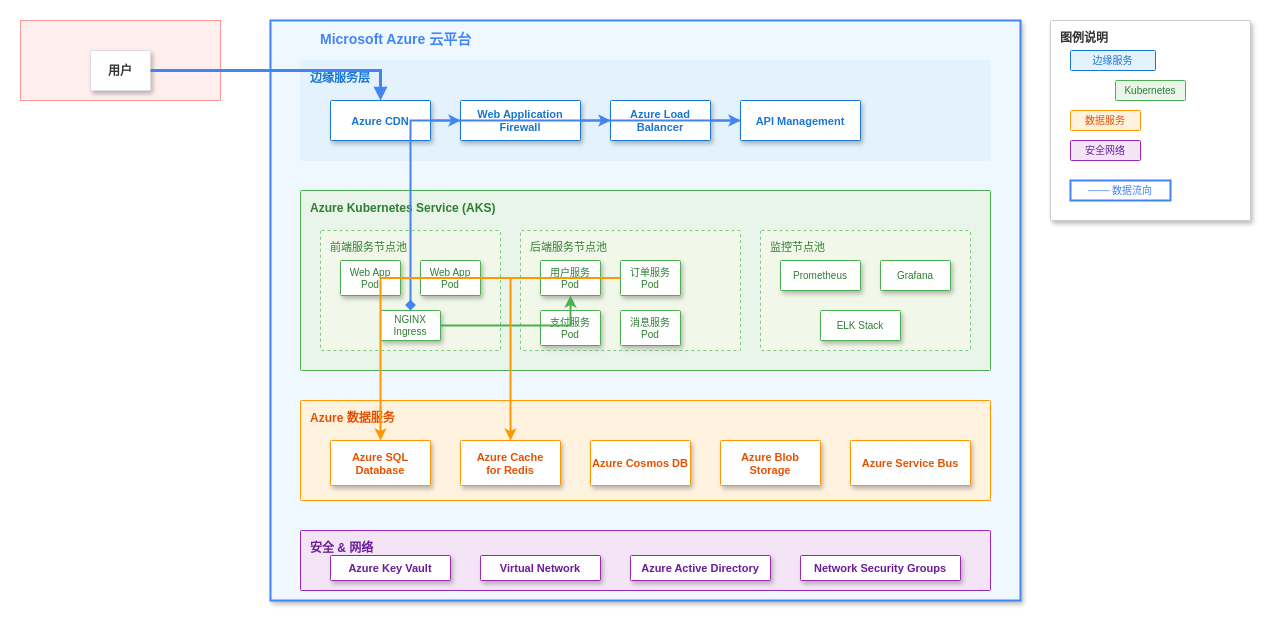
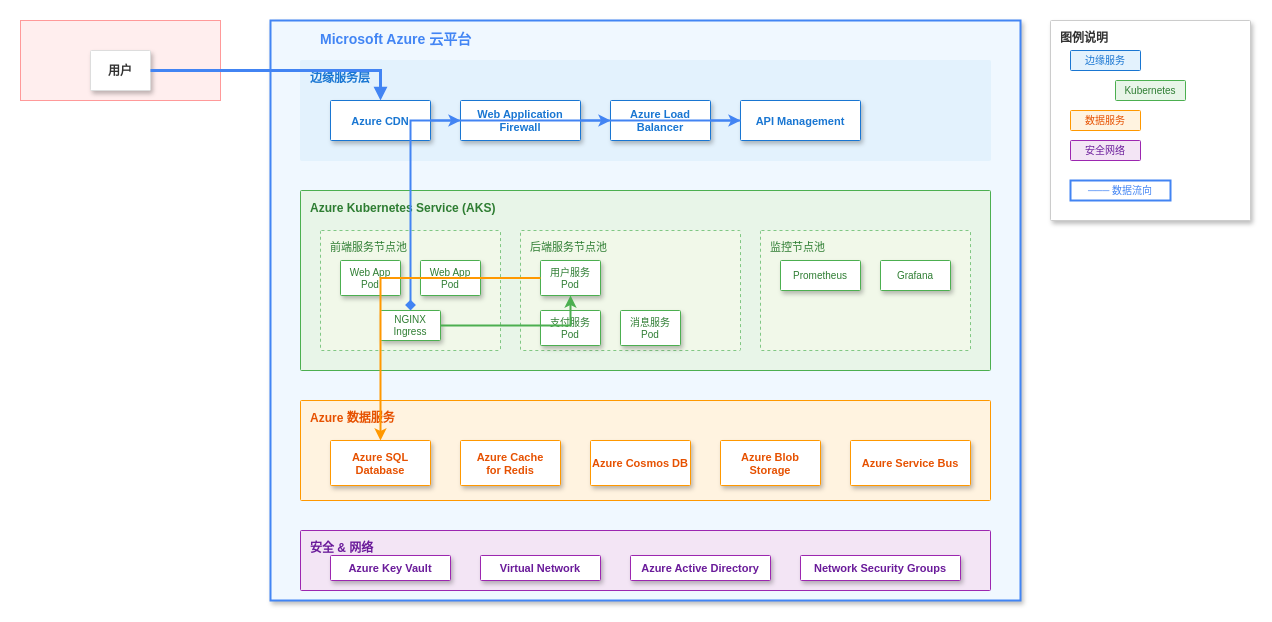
(1113, 61) -> (1106, 61)
(651, 278) -> none
(861, 326) -> none
(511, 356) -> none
